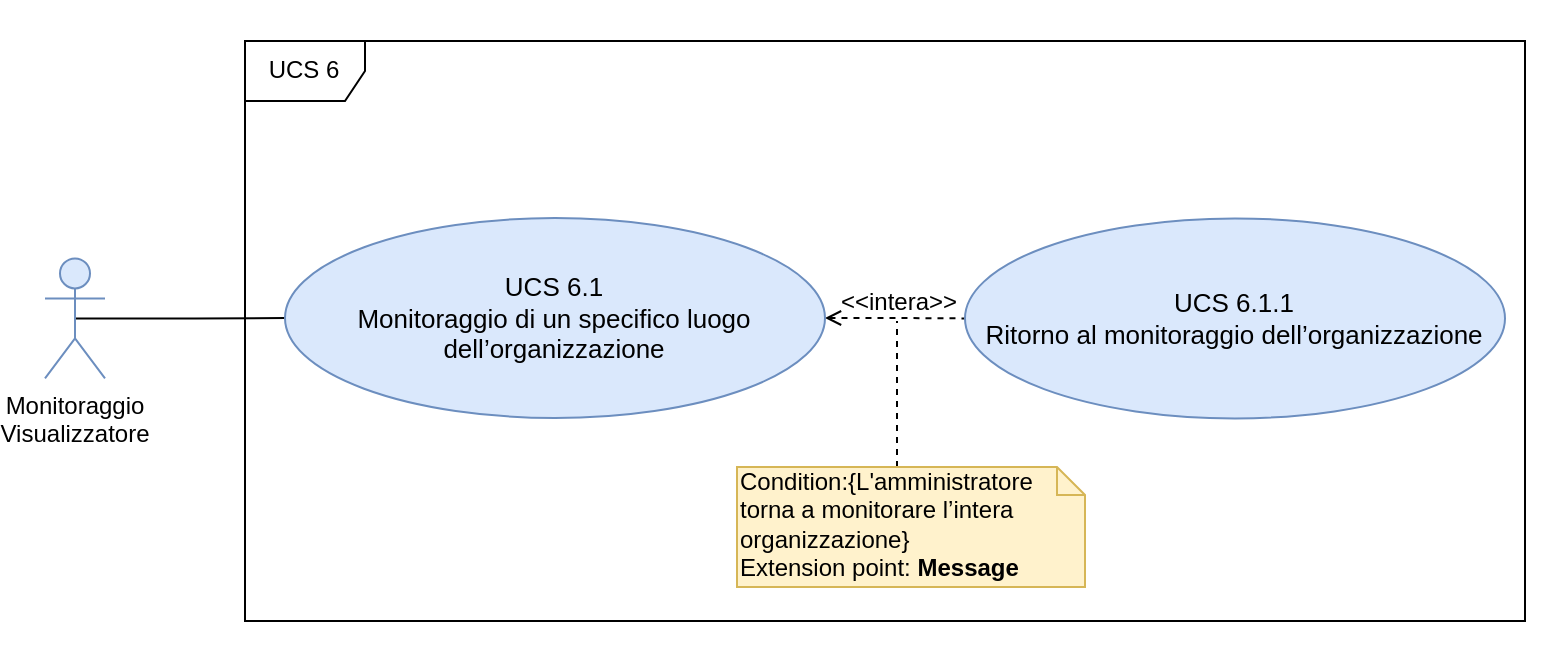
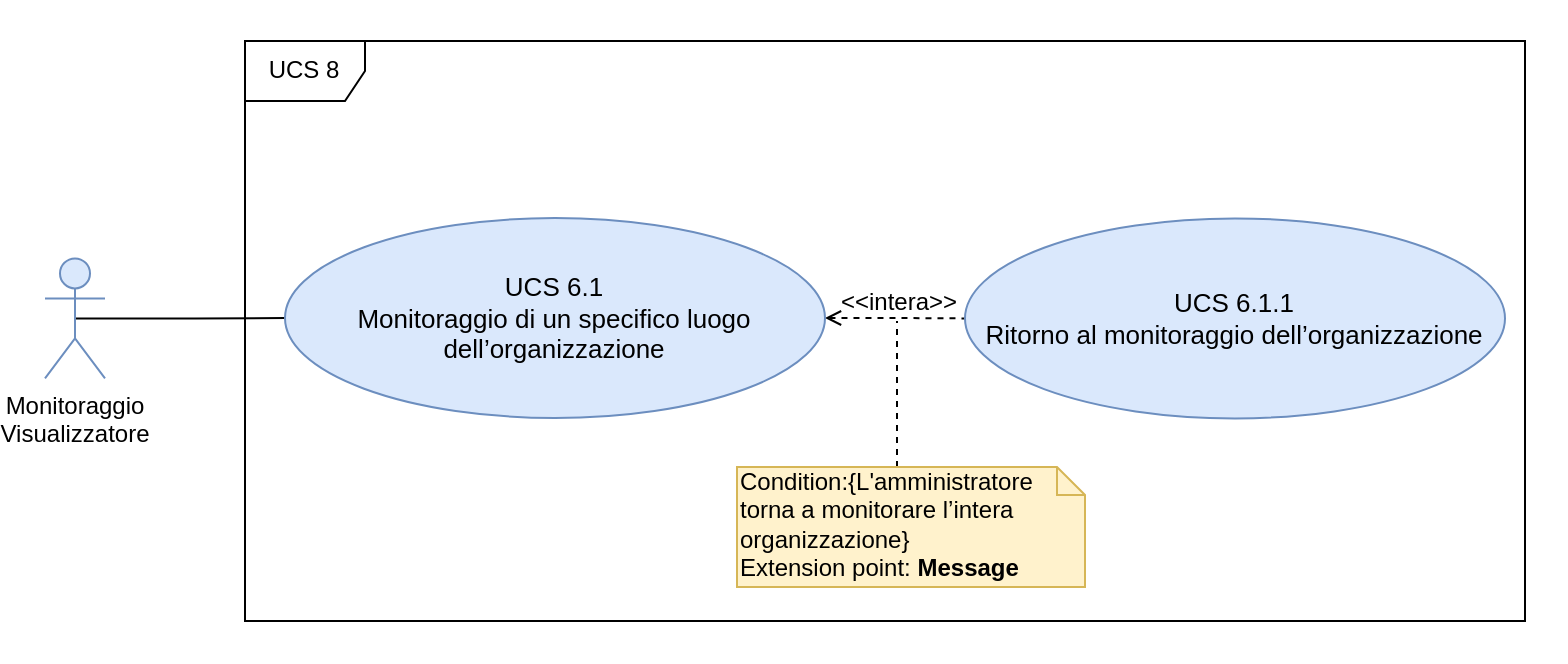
(305, 71) -> (305, 71)
